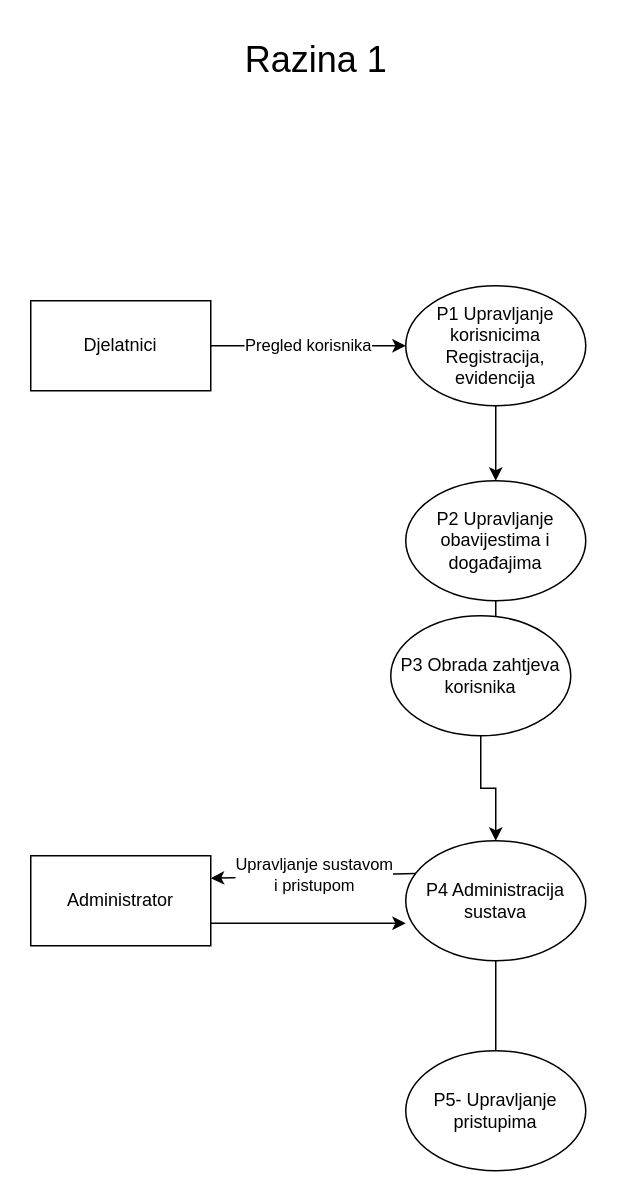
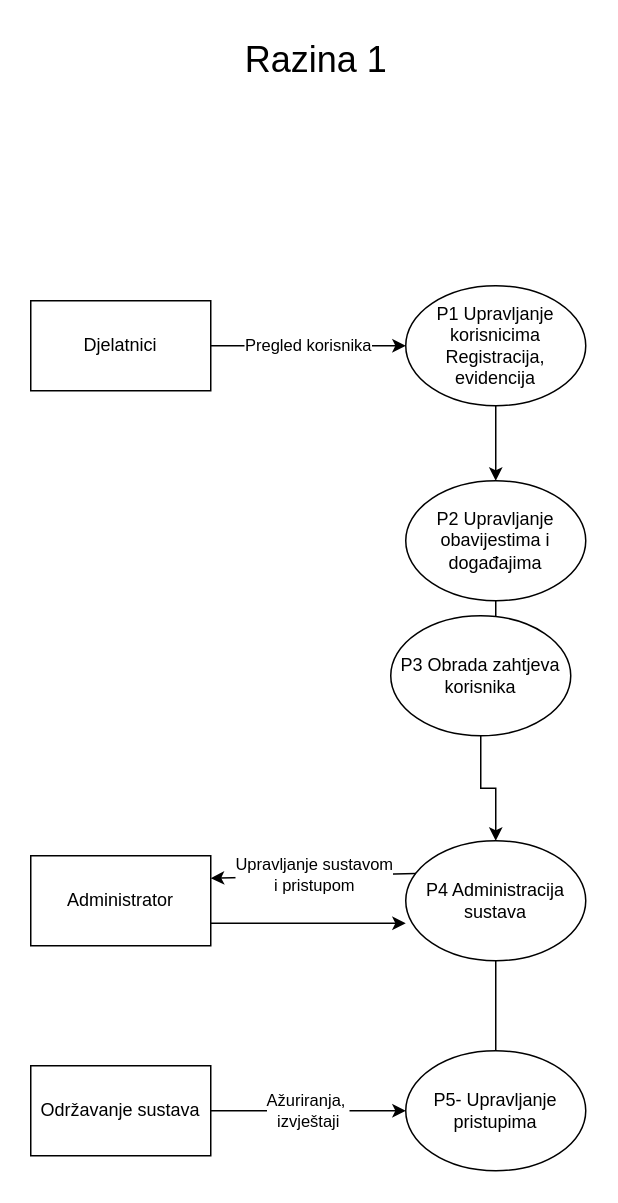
none -> (121, 1111)
none -> (239, 1111)
